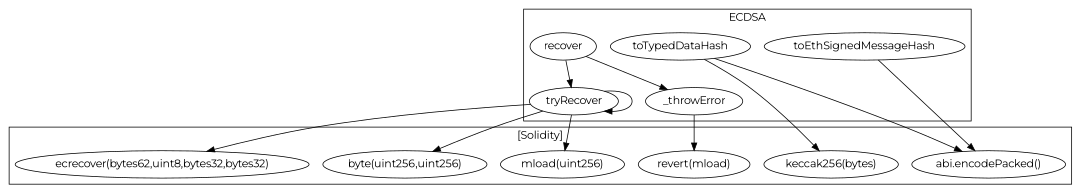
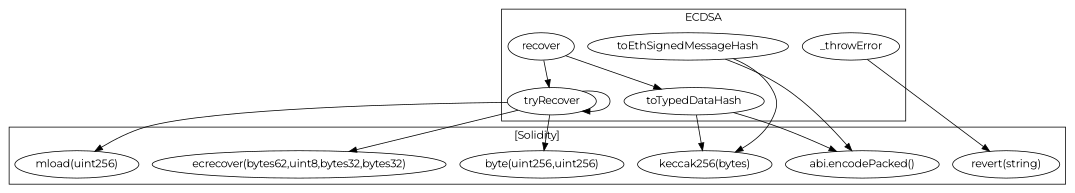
(623, 72) -> (610, 71)
none -> (776, 100)
(694, 164) -> (1006, 164)
